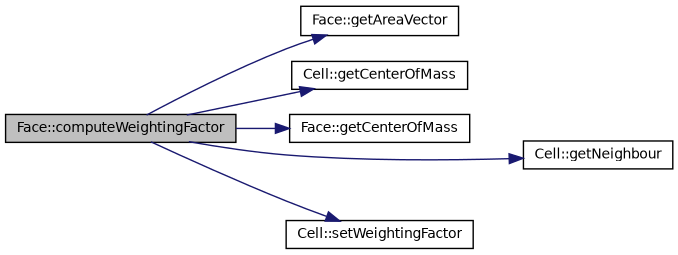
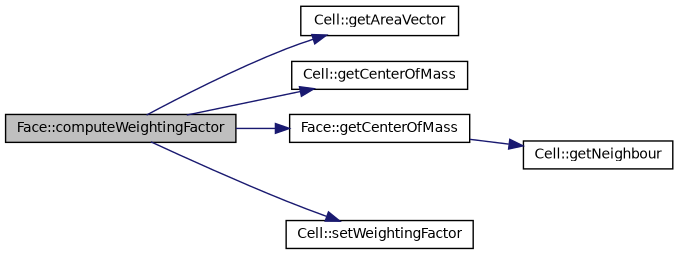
(380, 21) -> (380, 21)
(348, 158) -> (489, 142)
